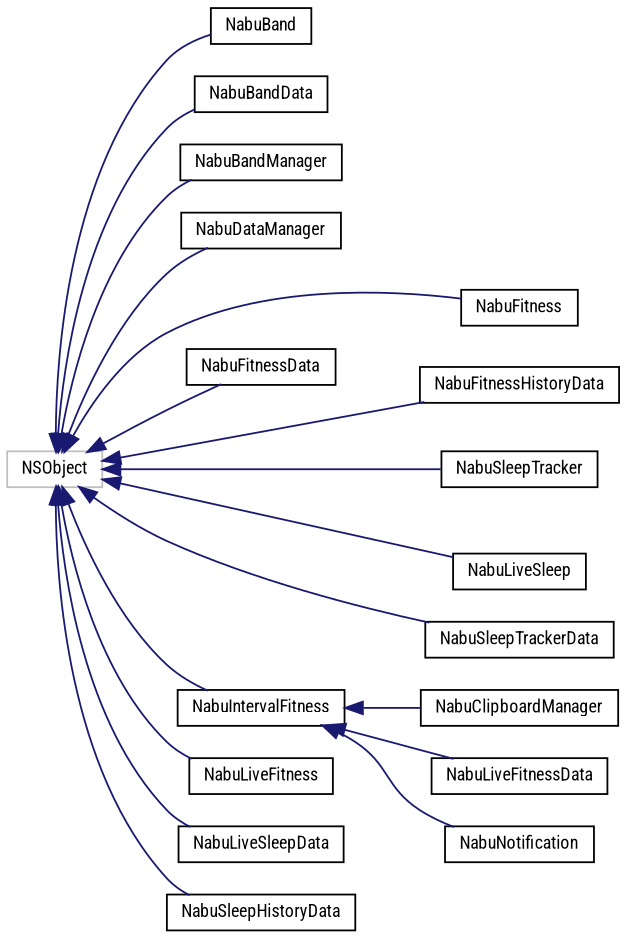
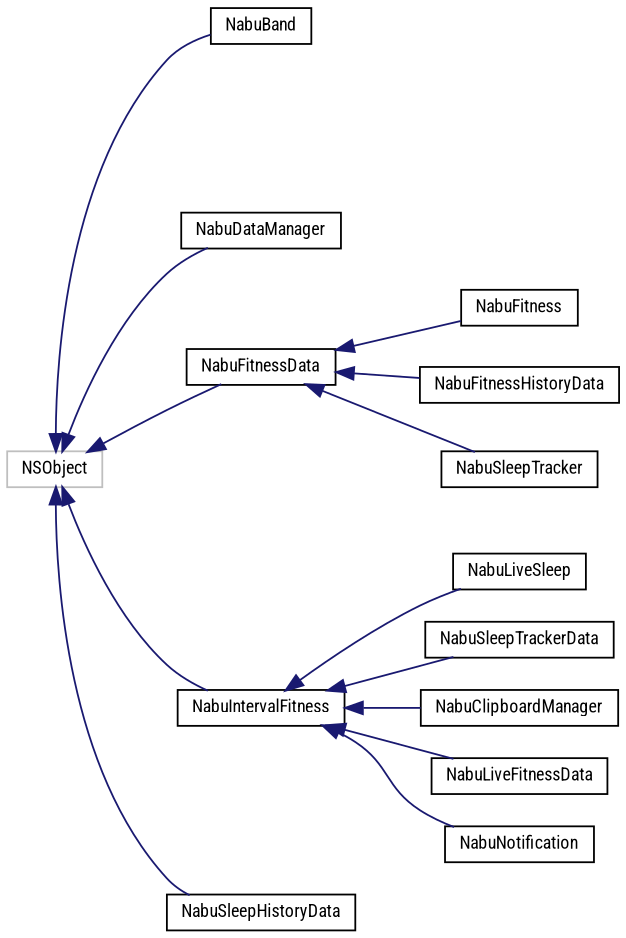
(261, 94) -> none
(261, 162) -> none
(242, 306) -> (407, 333)
(272, 430) -> (387, 376)
(281, 469) -> (399, 421)
(286, 520) -> (377, 629)
(255, 575) -> (399, 671)
(261, 776) -> none
(261, 844) -> none
